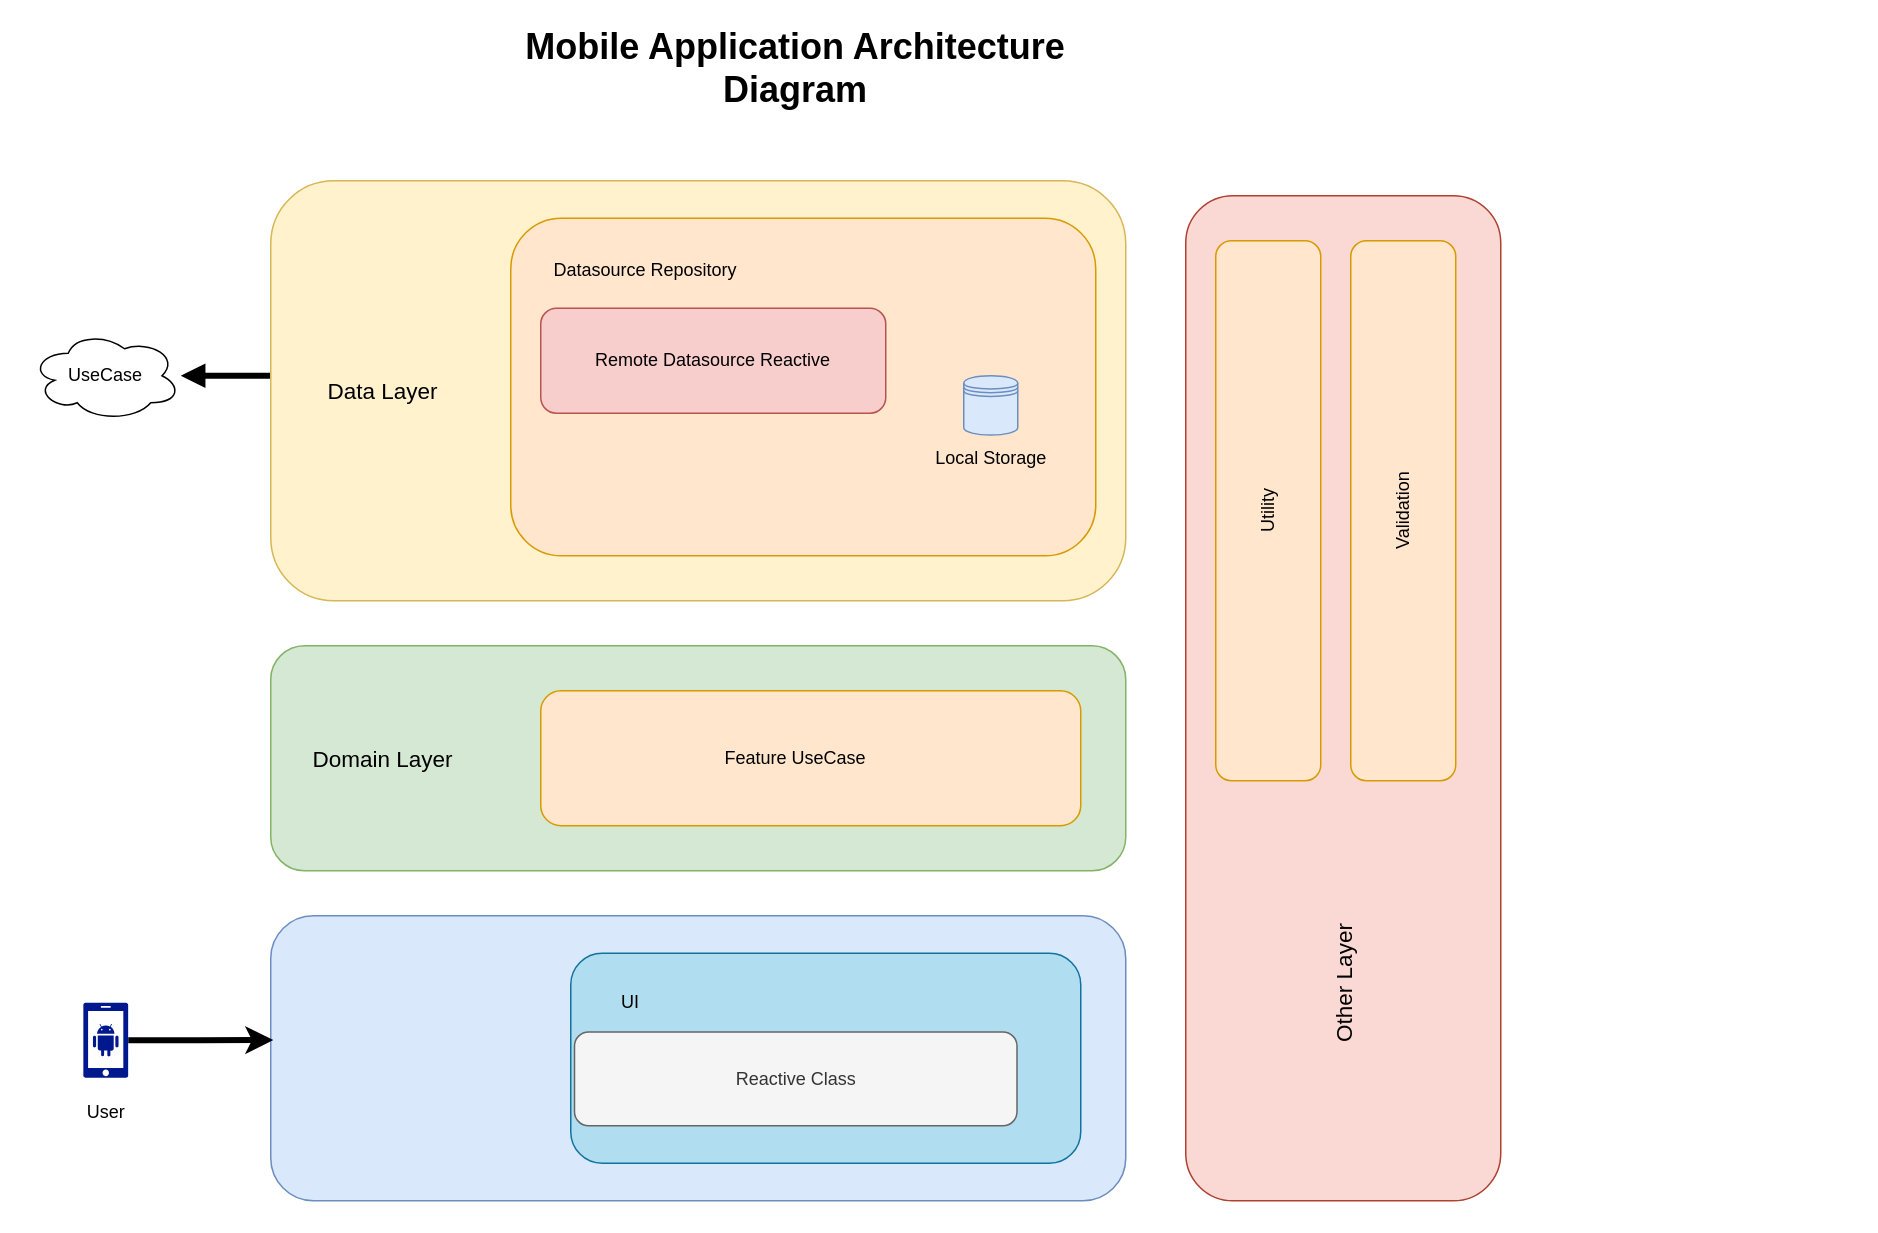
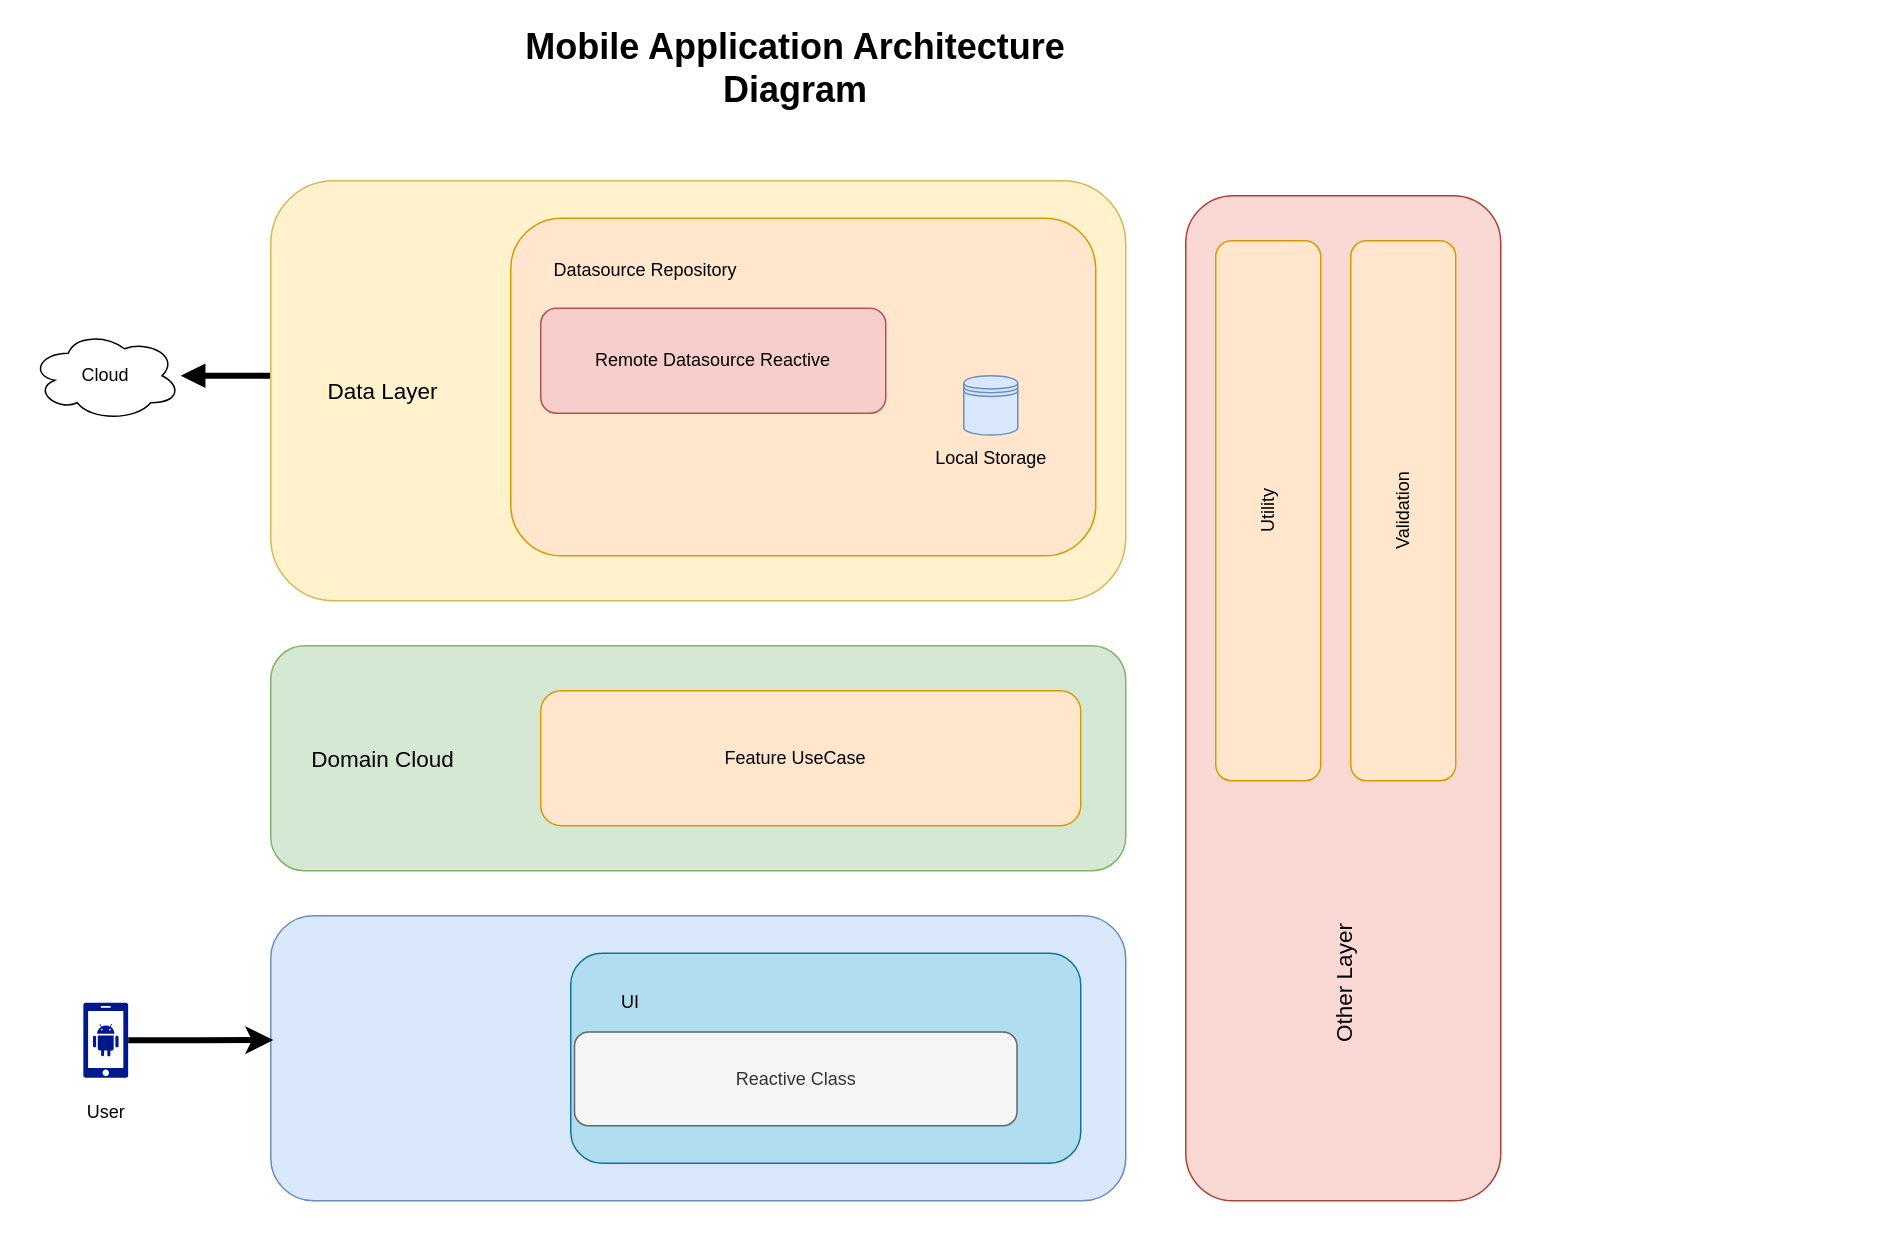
(106, 376) -> (106, 376)
(383, 758) -> (383, 758)
